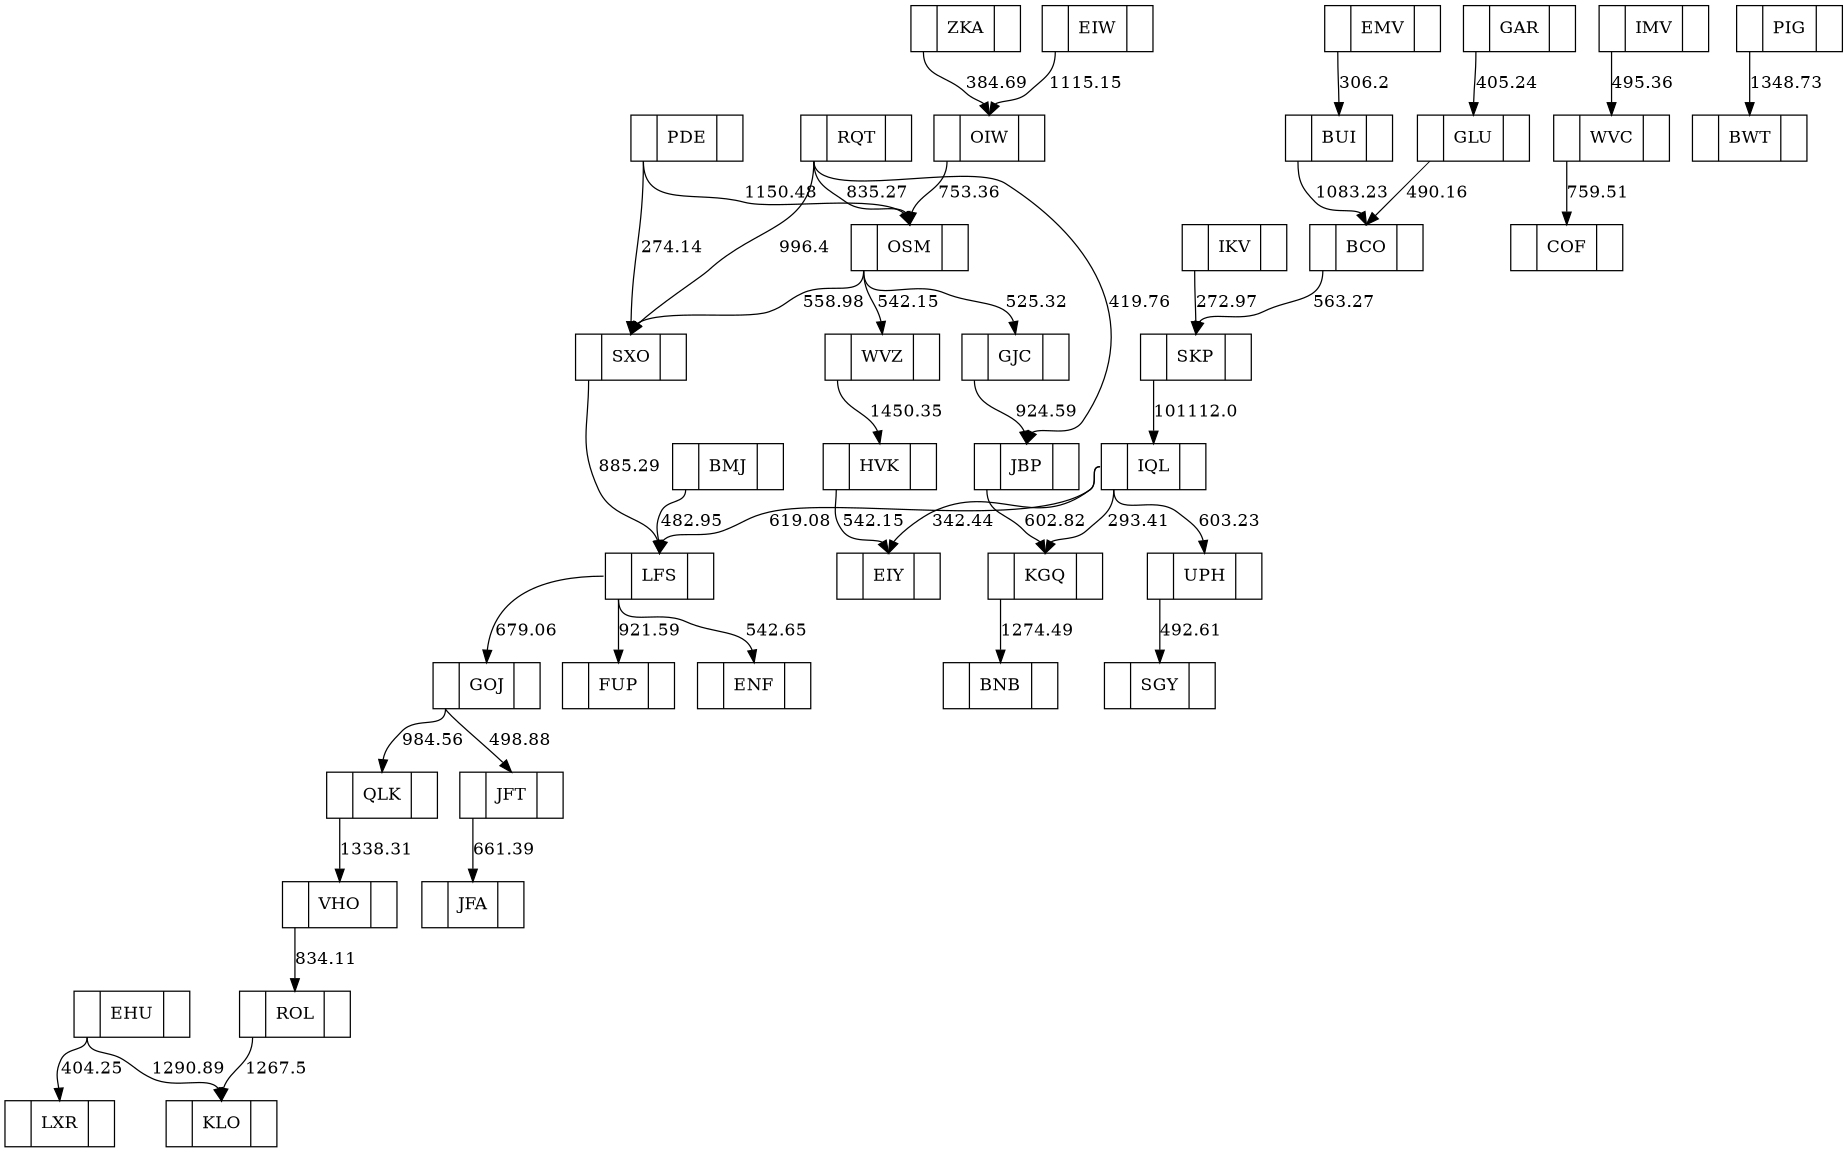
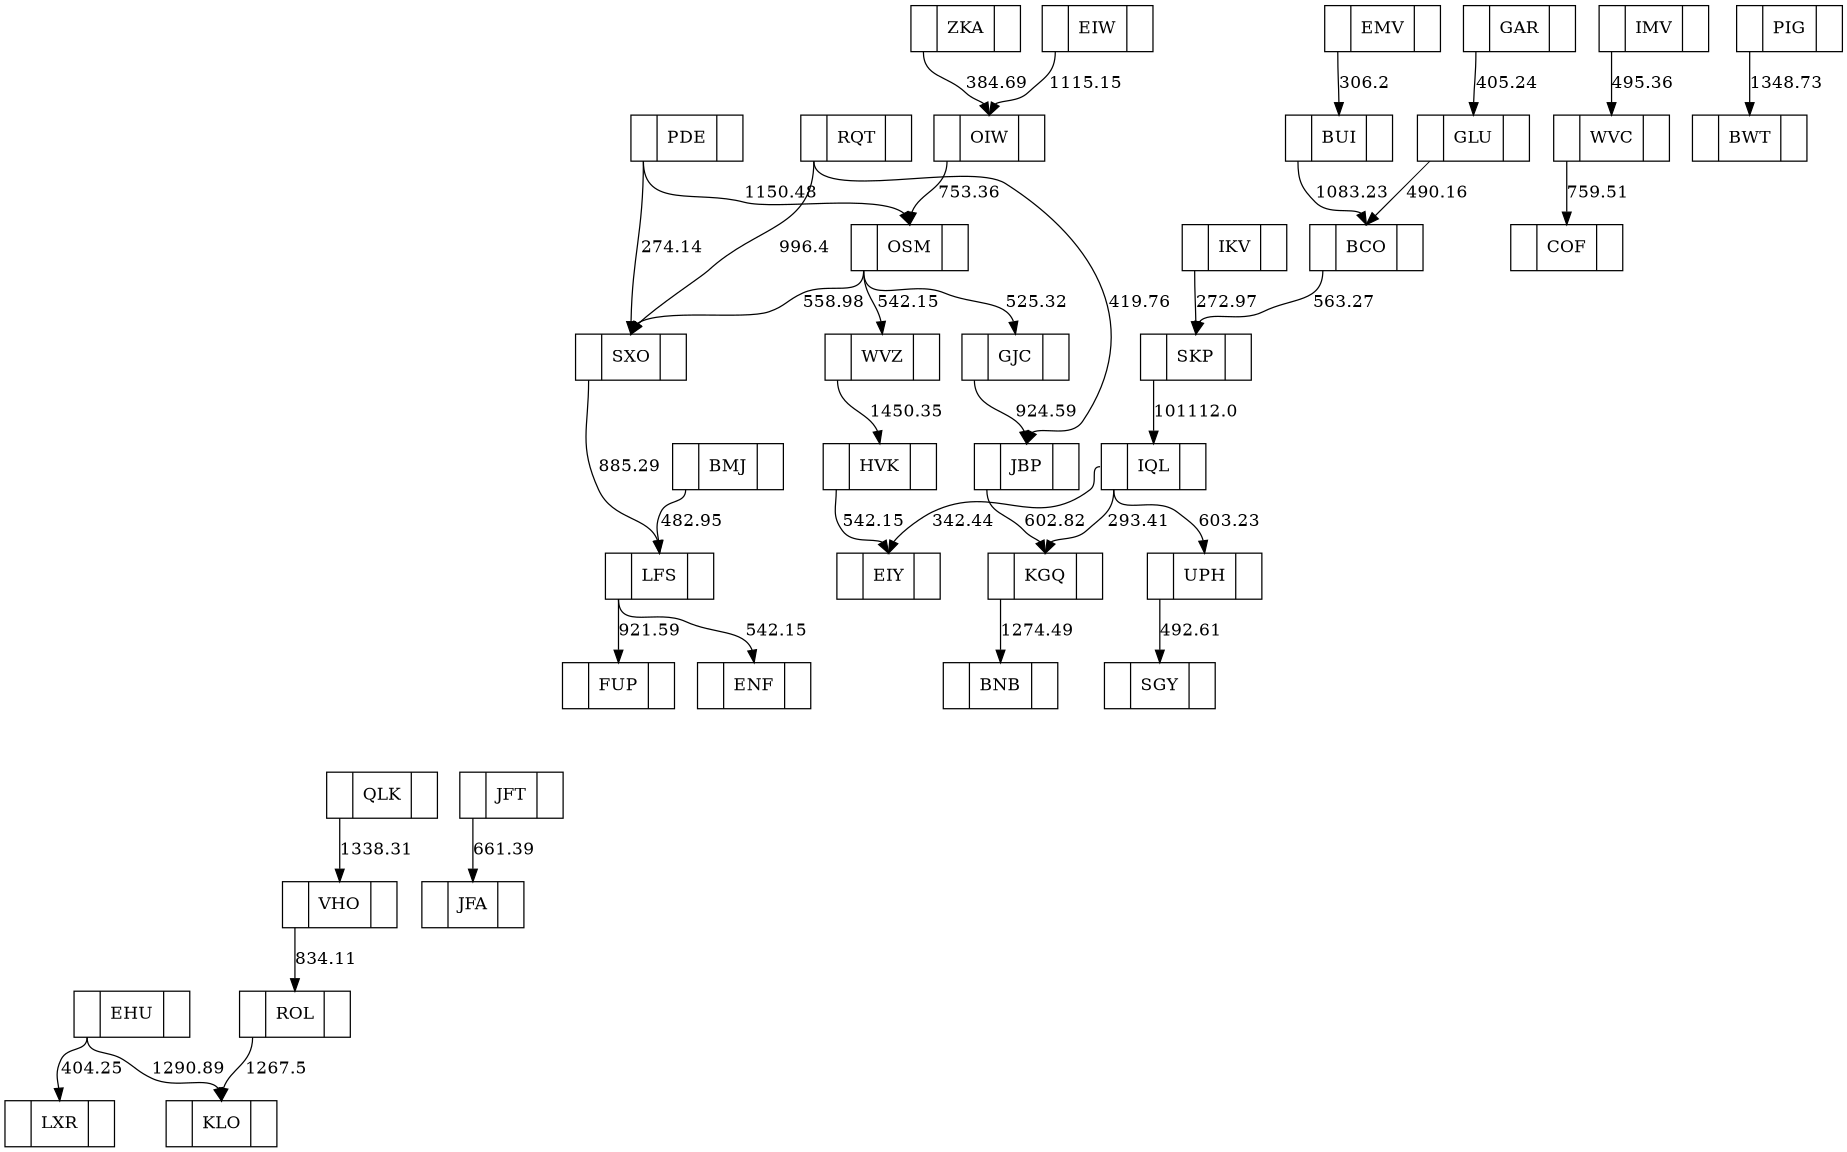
(837, 196) -> none
(889, 509) -> none
(777, 631) -> (777, 631)
(487, 686) -> none
